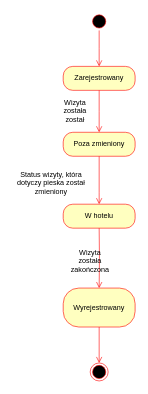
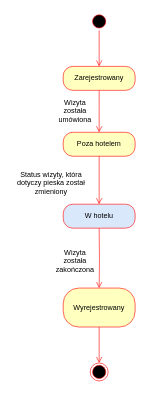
(75, 111) -> (75, 111)
(99, 144) -> (99, 144)
(99, 216) -> (99, 216)
(90, 261) -> (75, 261)
